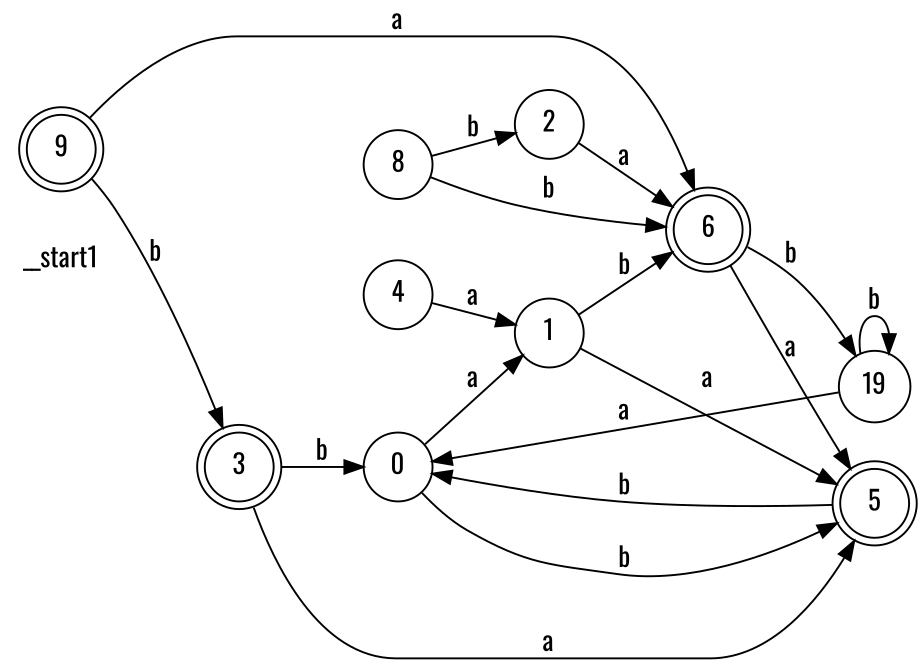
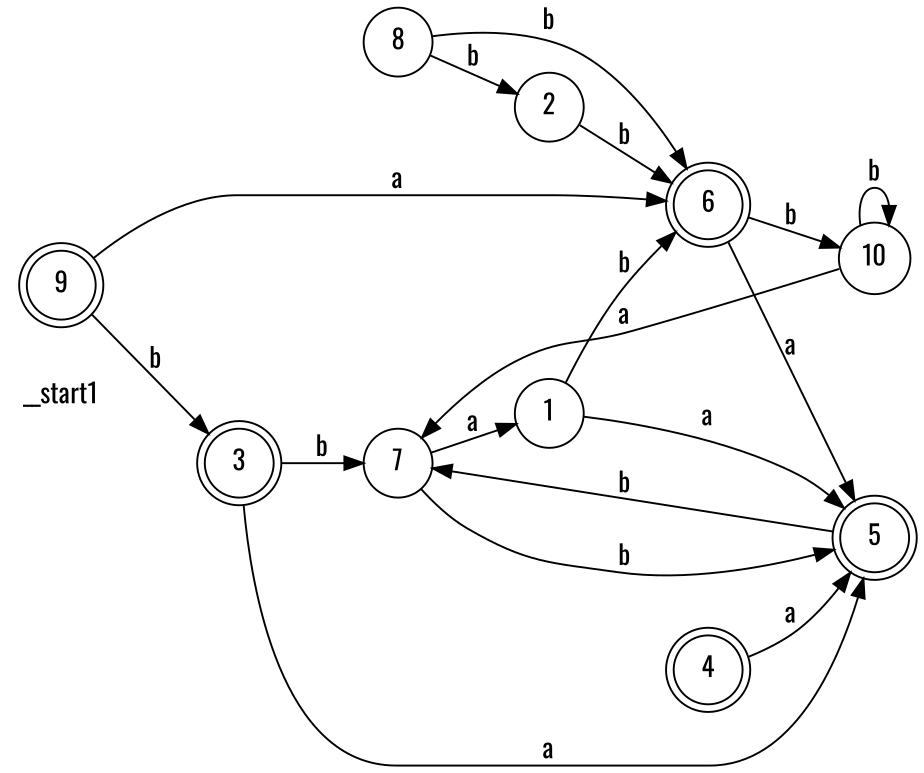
(625, 158) -> (625, 137)
(398, 295) -> (708, 670)
(464, 311) -> (799, 629)
(875, 387) -> (875, 258)
(398, 467) -> (398, 463)
